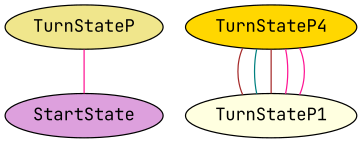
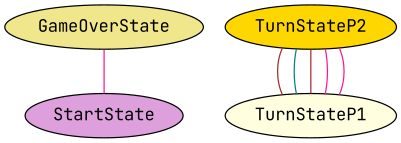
(84, 27) -> (104, 27)
(271, 27) -> (311, 27)
